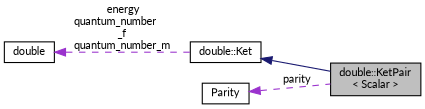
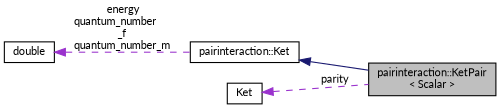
(226, 52) -> (245, 52)
(376, 79) -> (432, 79)
(226, 94) -> (245, 94)
